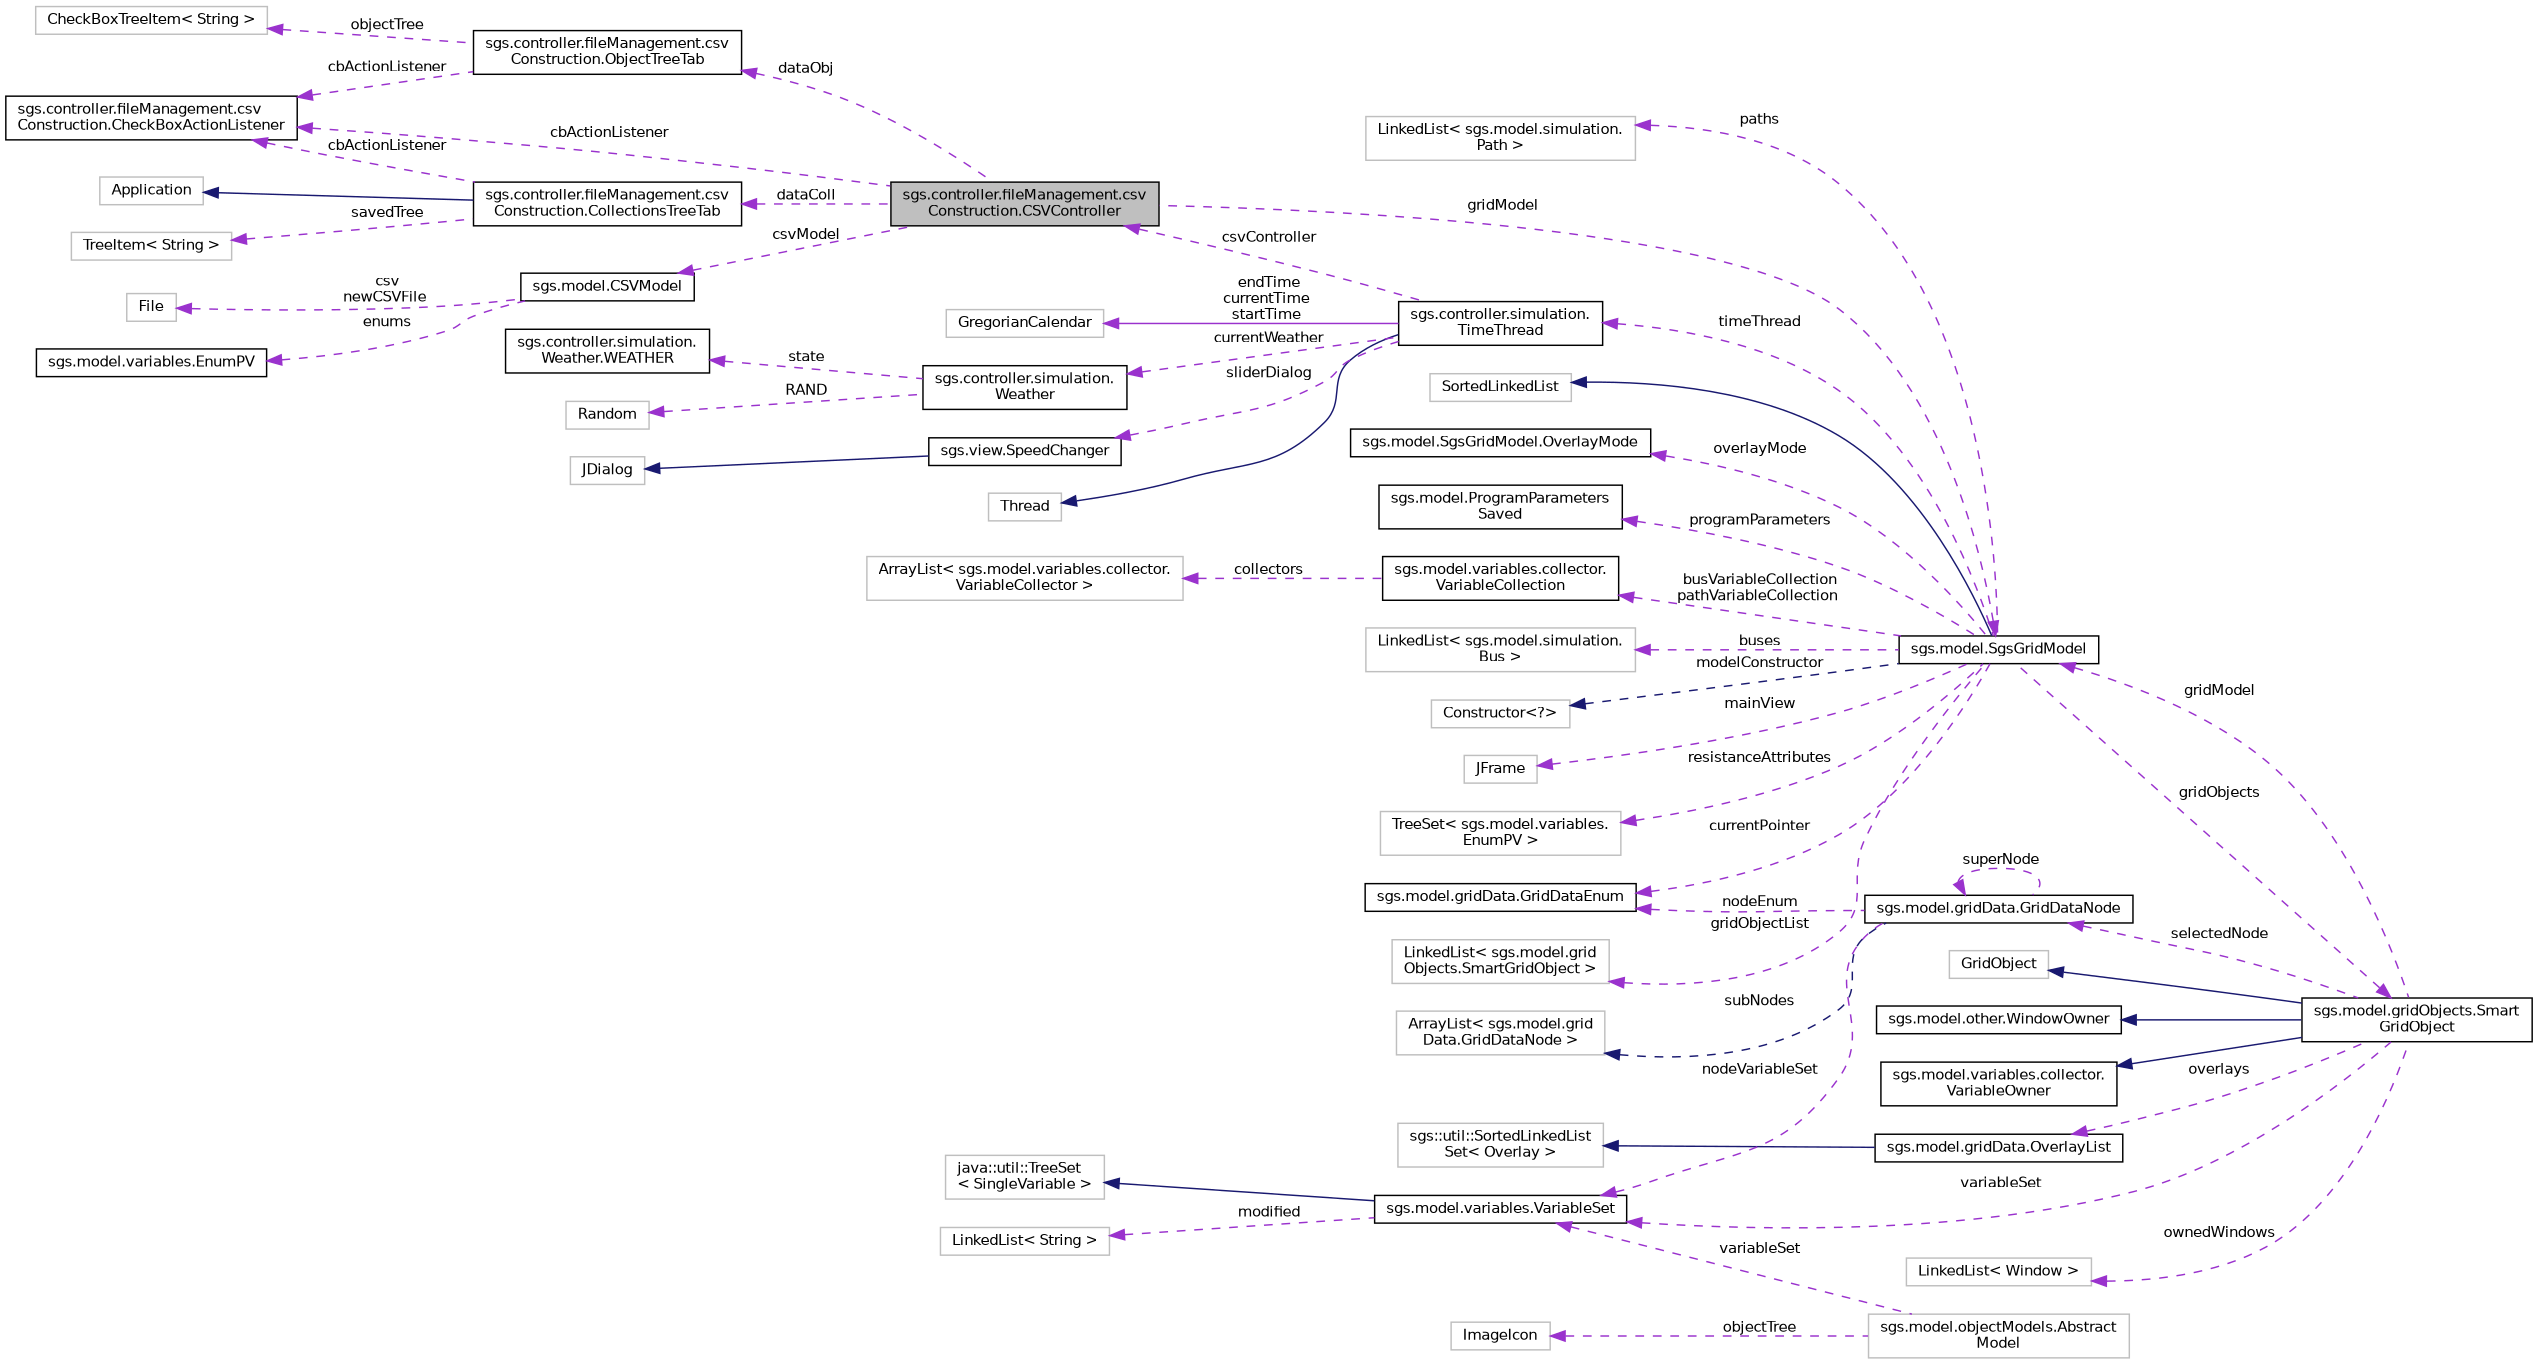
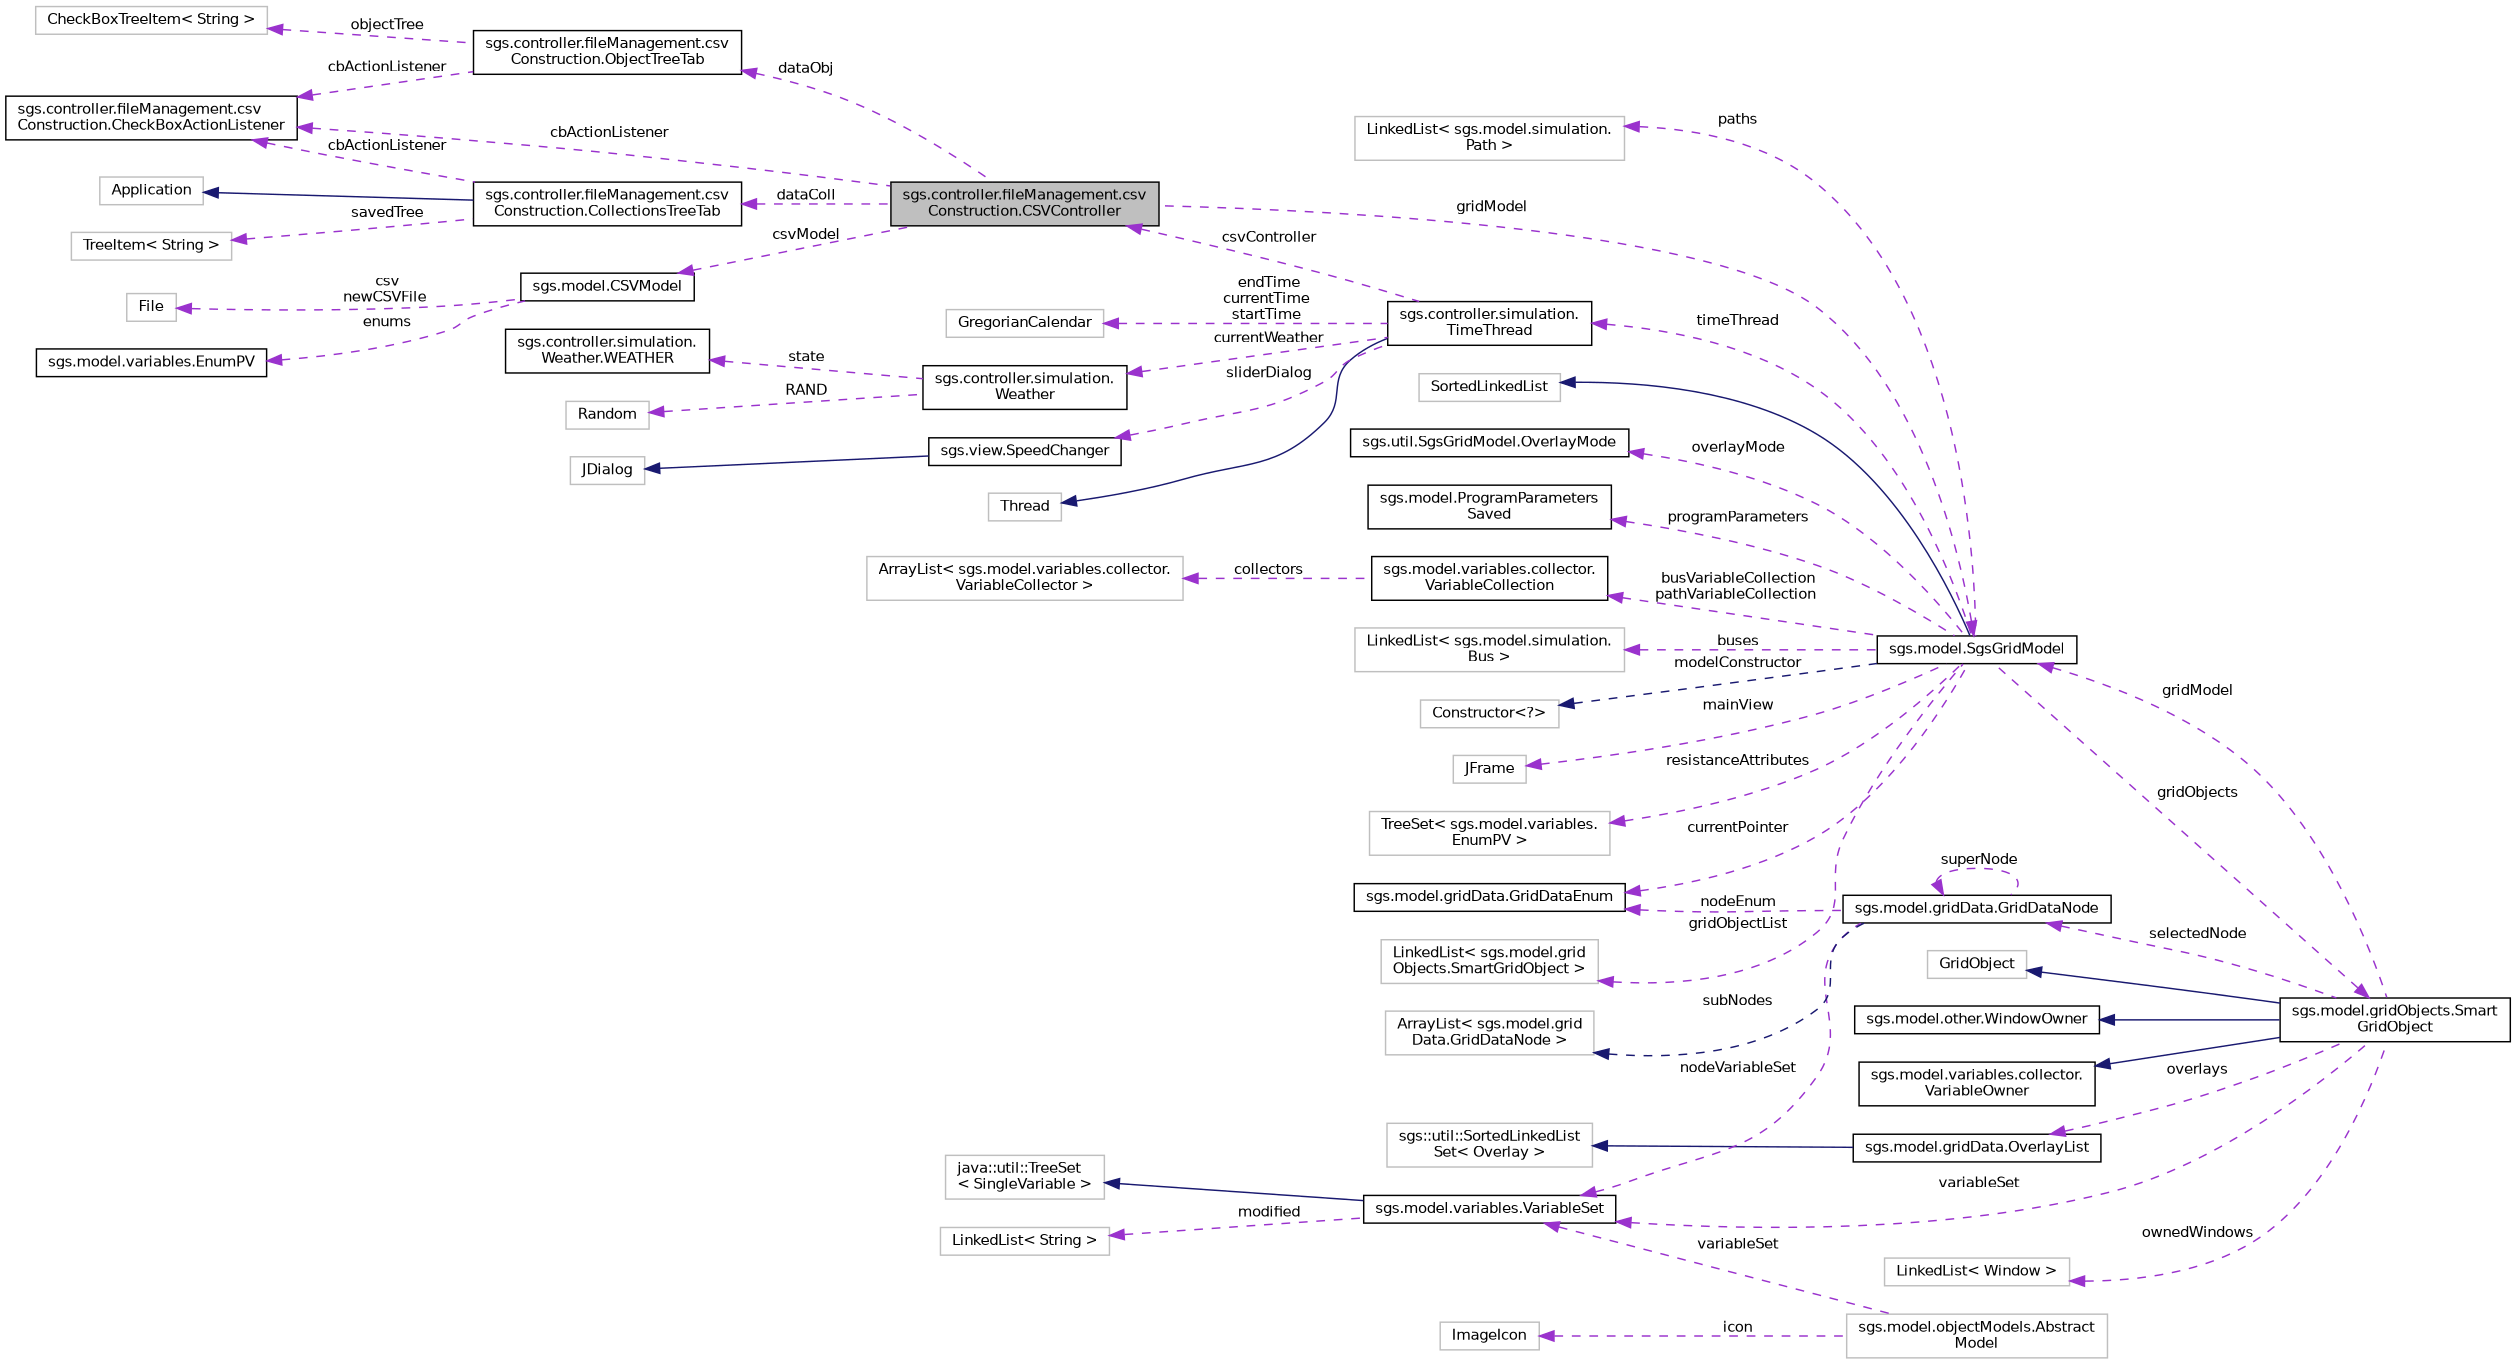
(1259, 323) -> (1253, 323)
(1501, 443) -> (1490, 443)
(1758, 1328) -> (1736, 1328)
